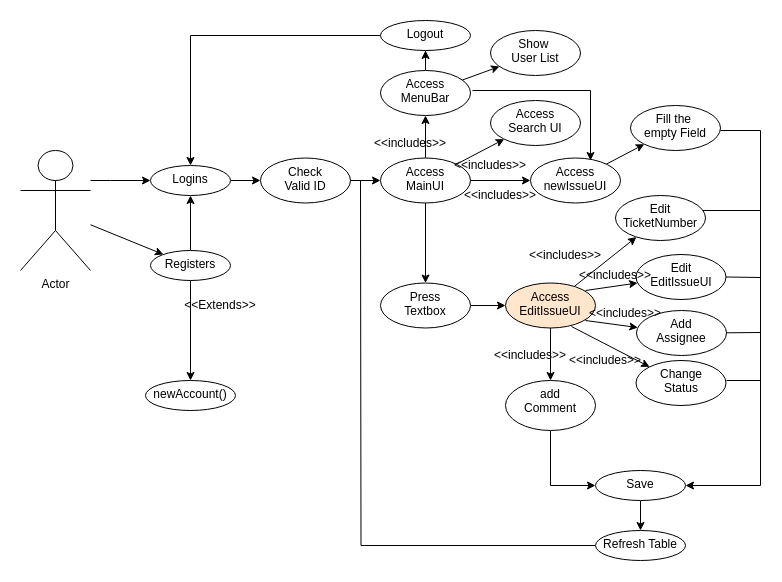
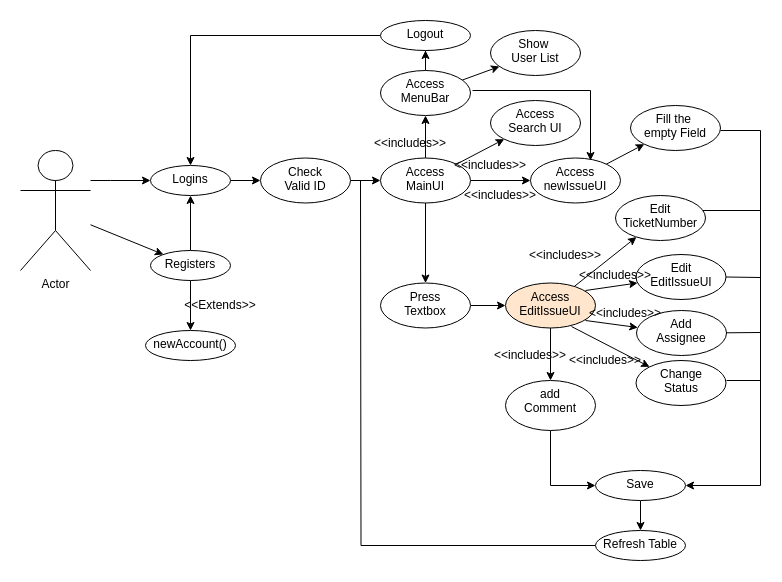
(191, 396) -> (191, 346)
